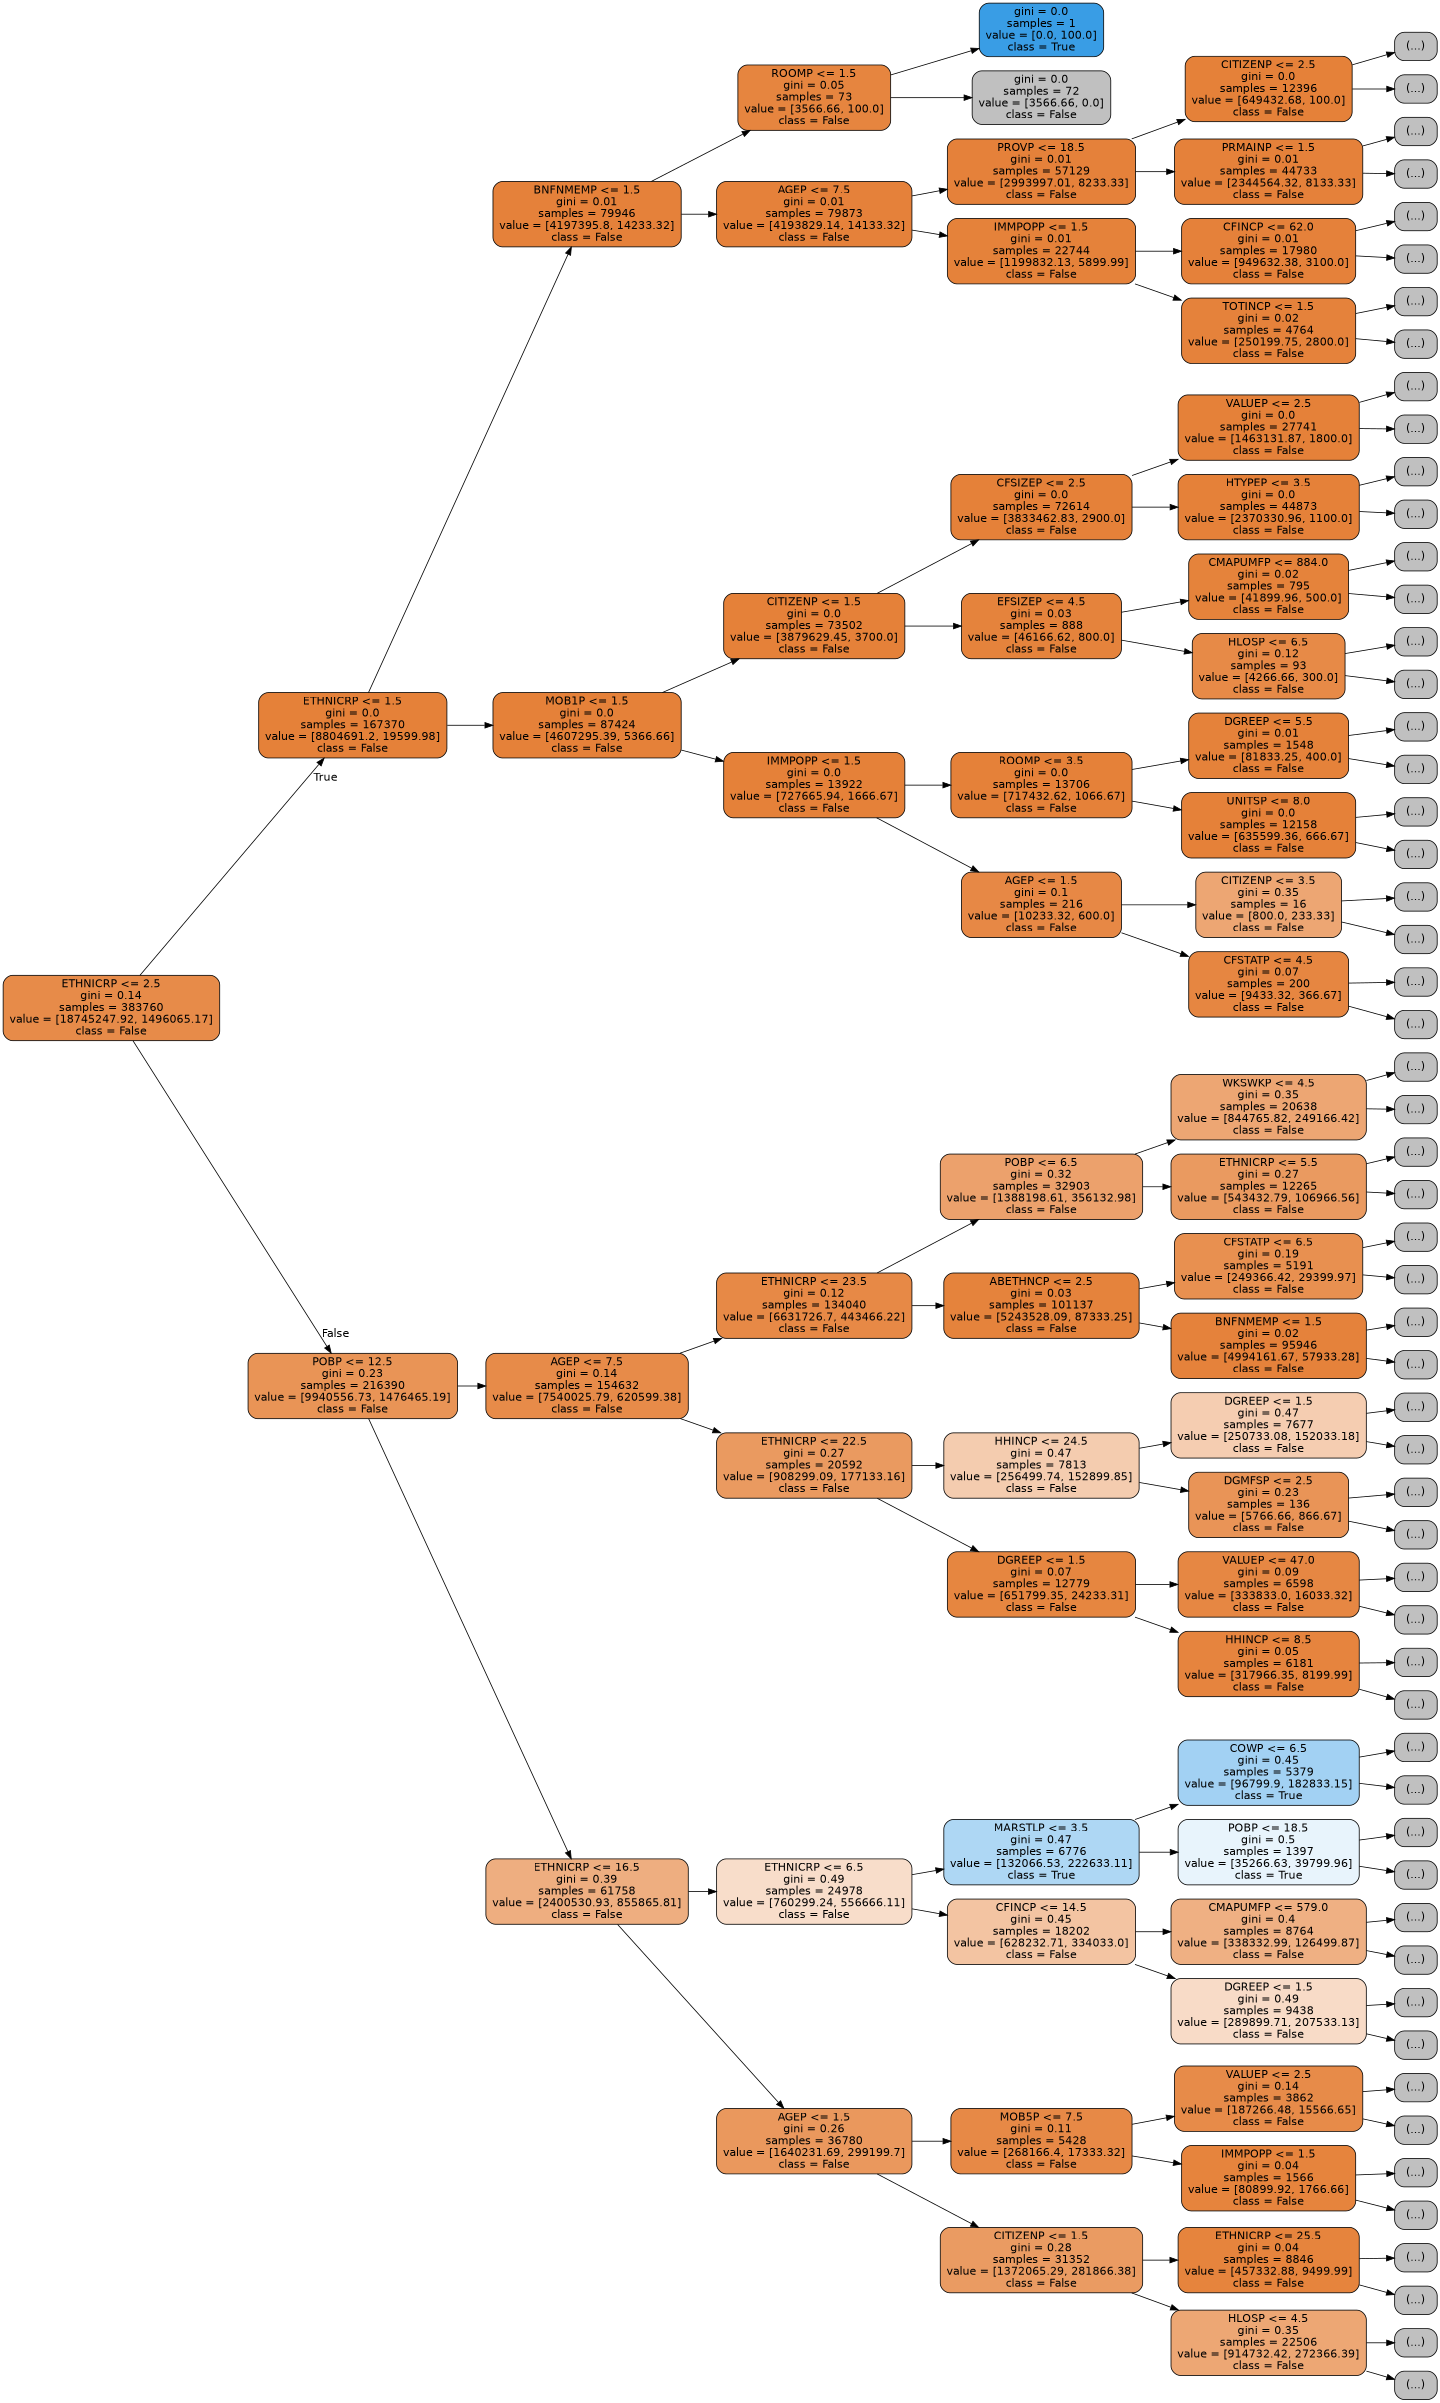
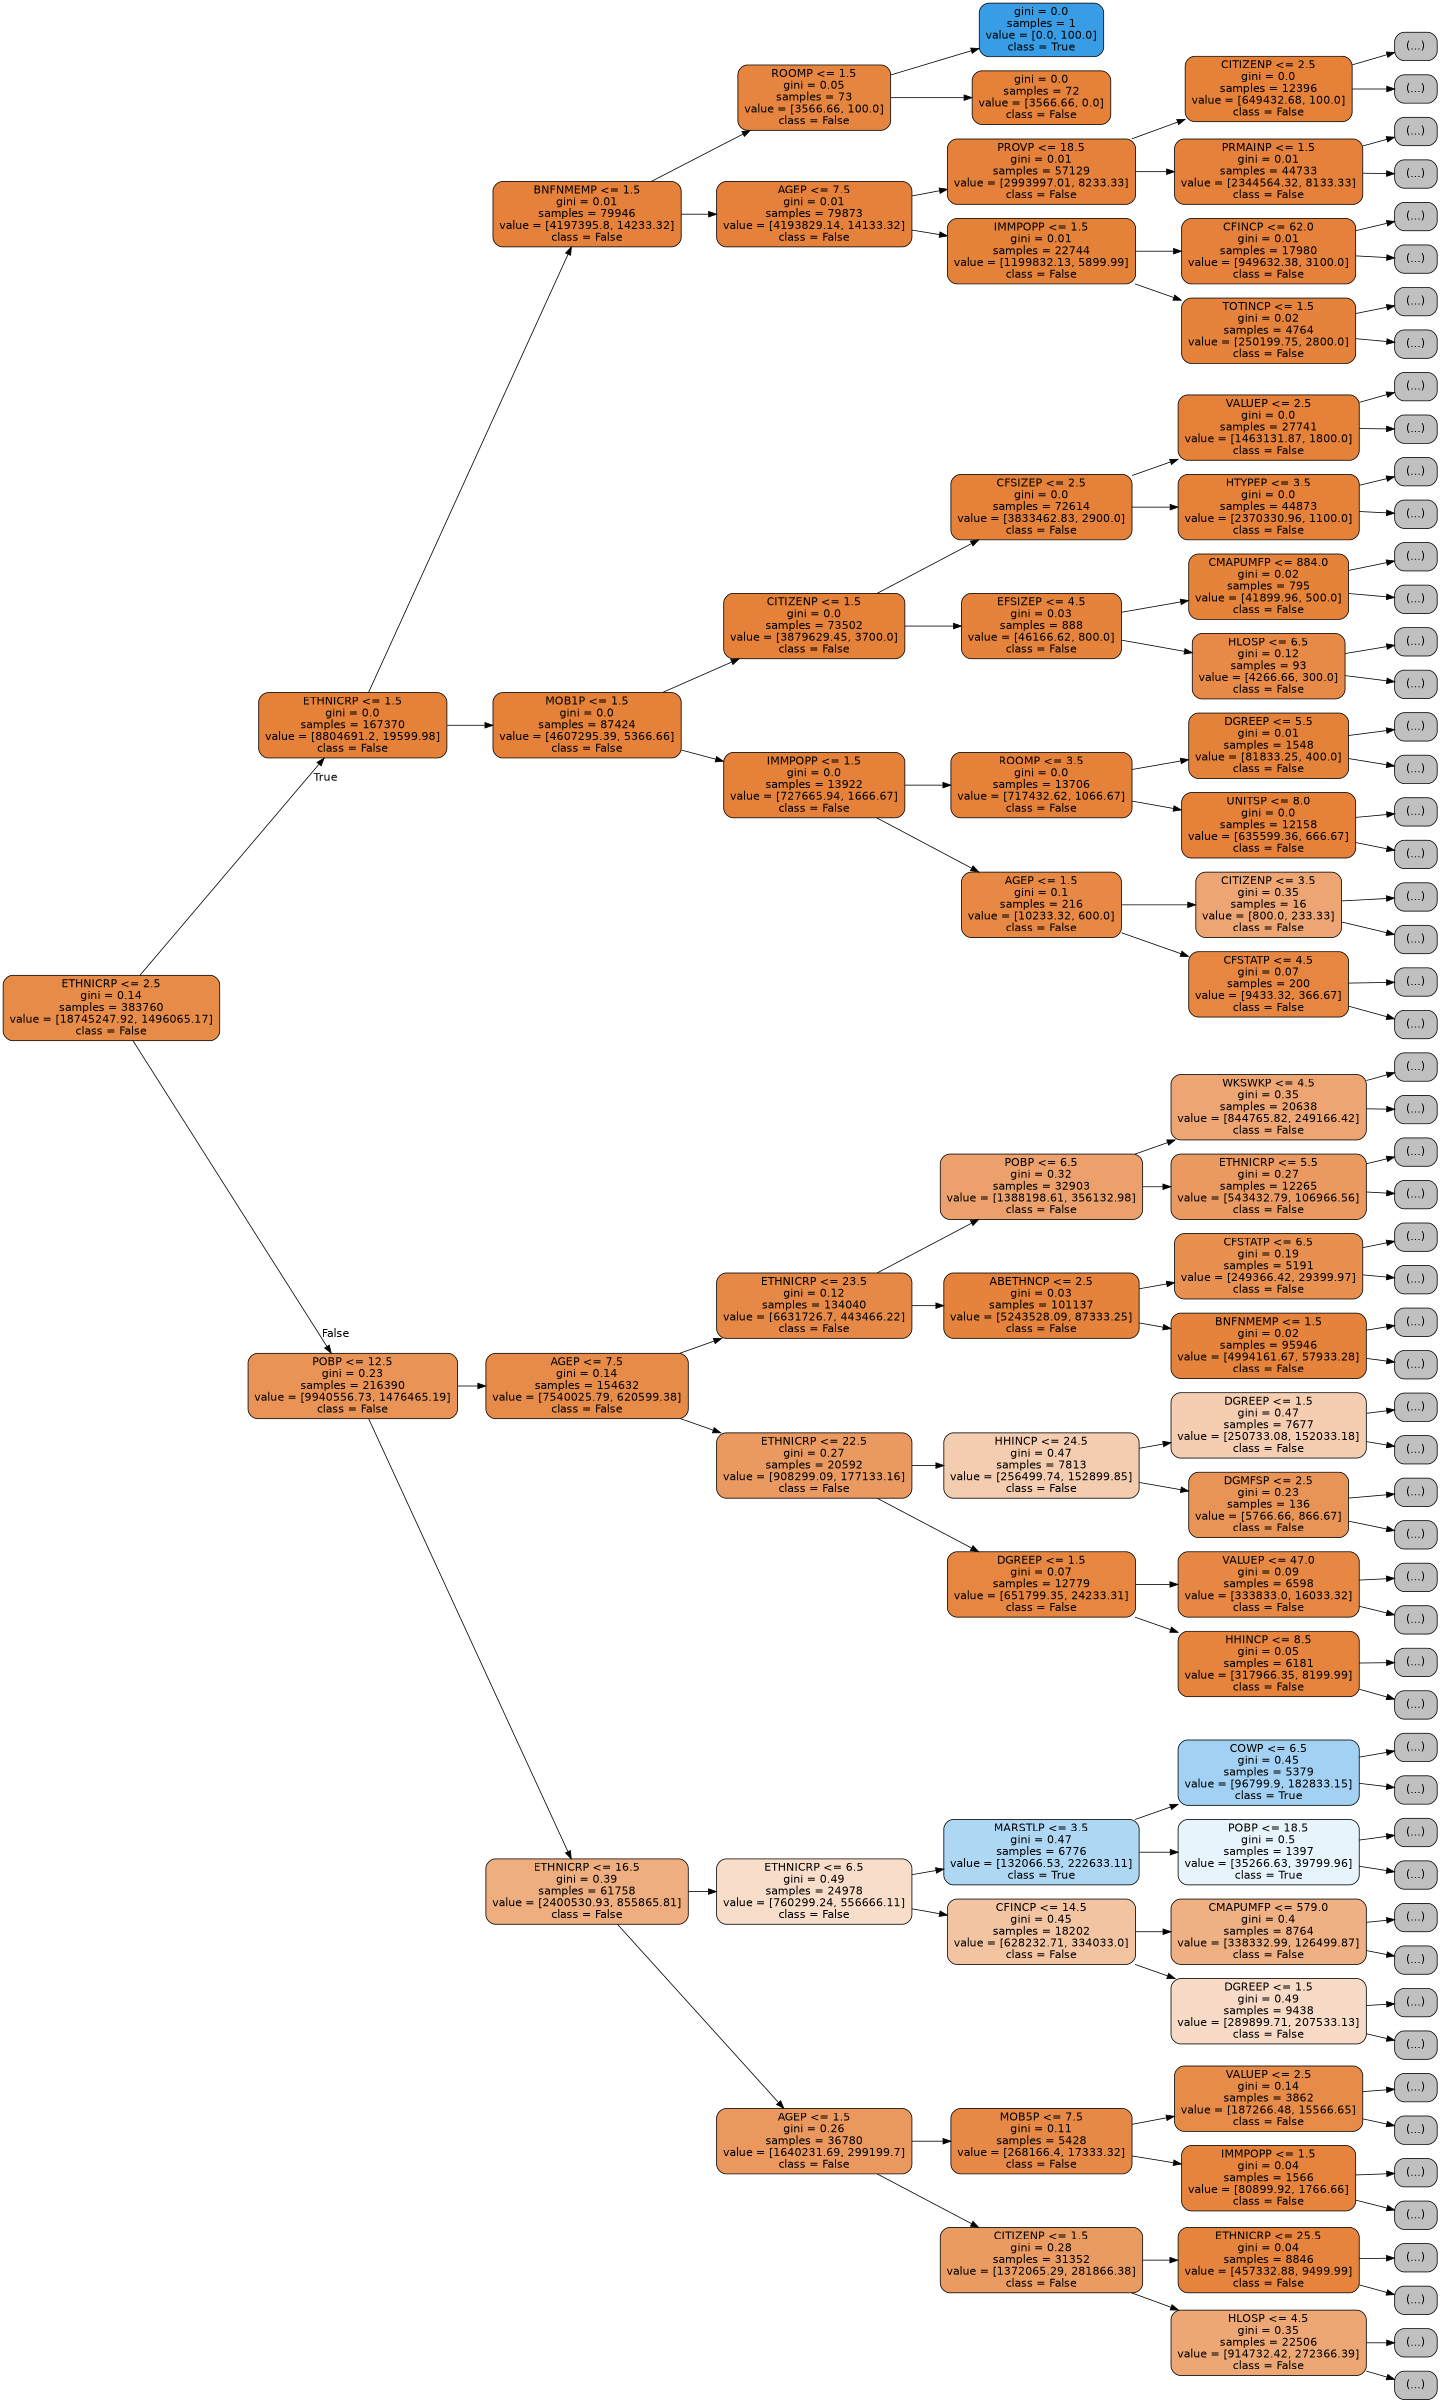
(1041, 98) -> (1041, 98)
